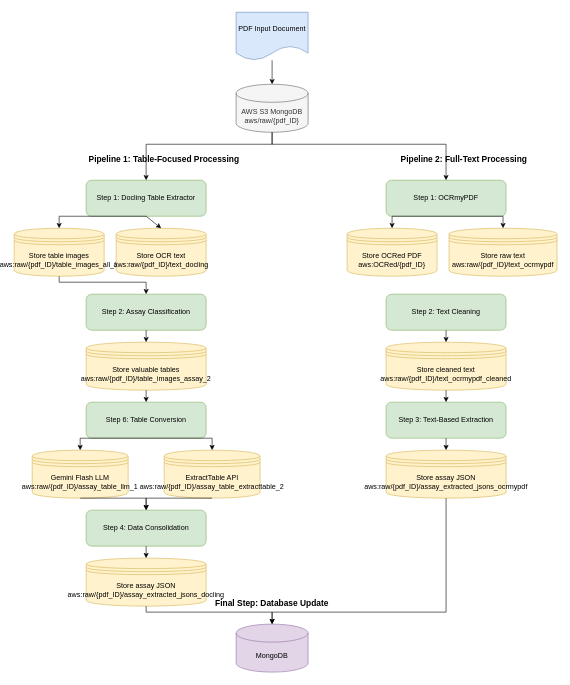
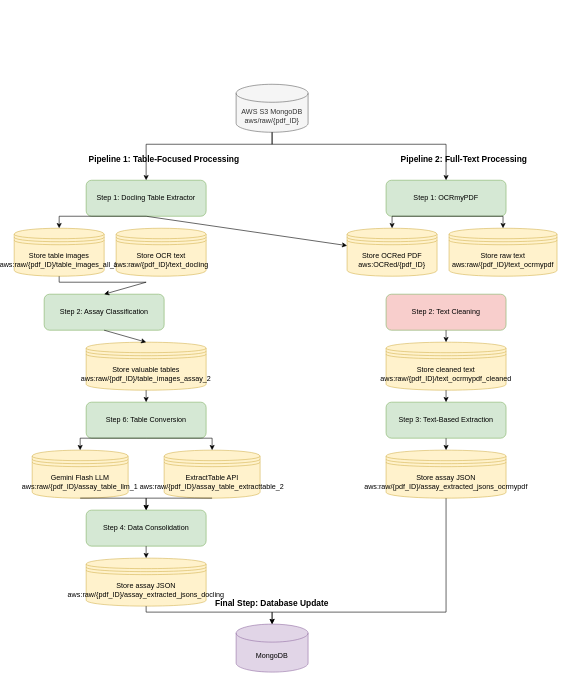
(272, 36) -> none
(272, 78) -> none
(153, 222) -> (247, 231)
(146, 312) -> (104, 312)
(446, 312) -> (446, 312)
